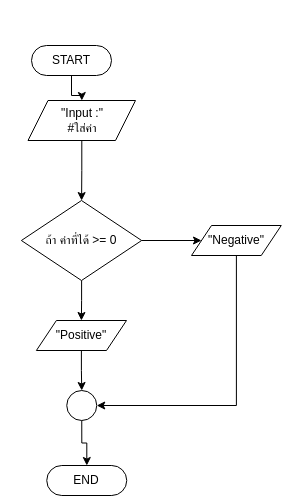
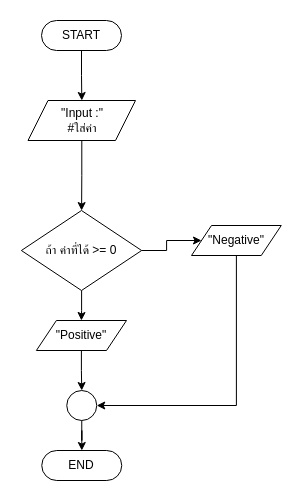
(72, 61) -> (82, 36)
(82, 241) -> (82, 251)
(87, 481) -> (82, 466)
